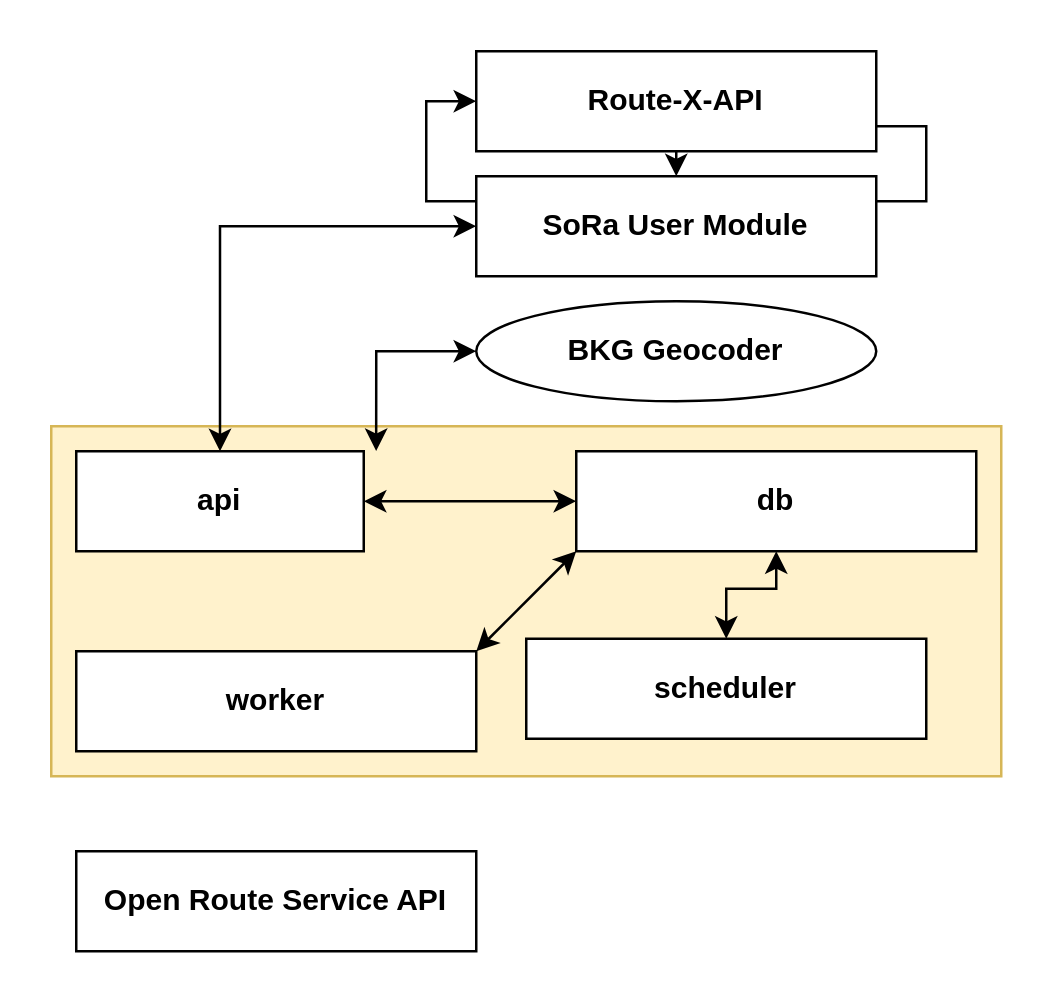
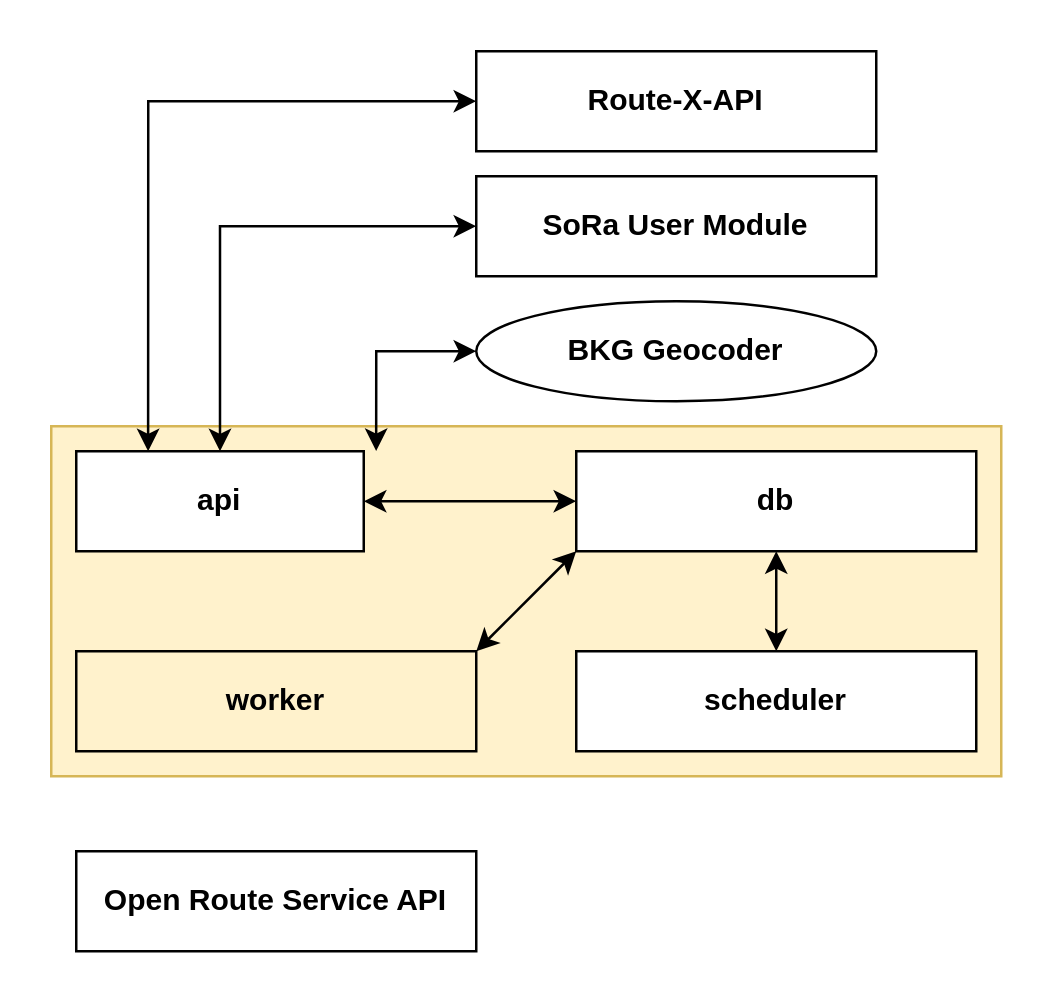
(926, 164) -> (148, 127)
(726, 689) -> (776, 701)
(276, 701) -> (276, 701)
